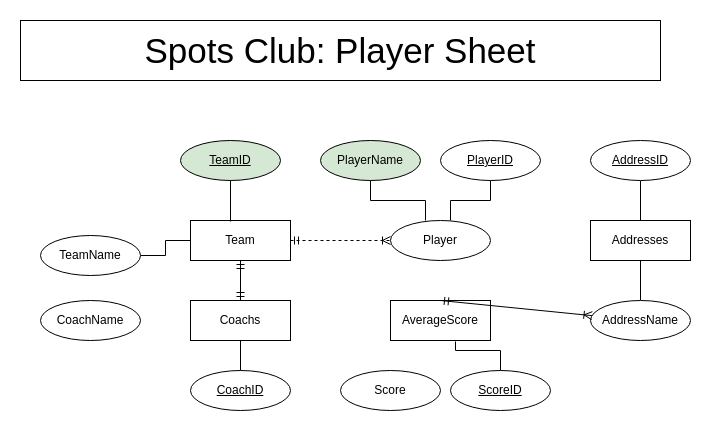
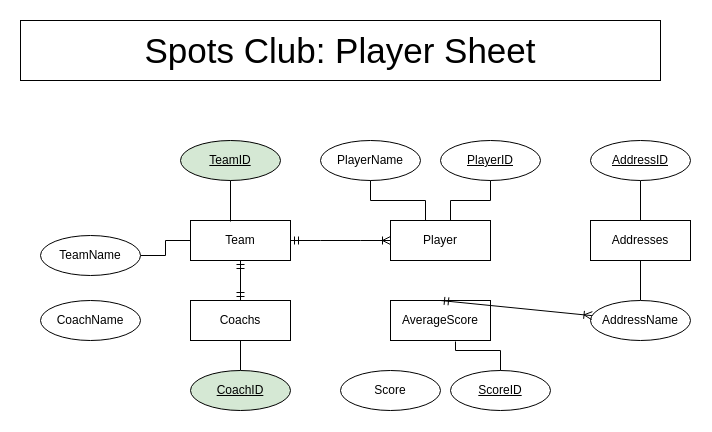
(371, 161) -> (371, 161)
(341, 241) -> (341, 241)
(441, 241) -> (441, 241)
(241, 391) -> (241, 391)
